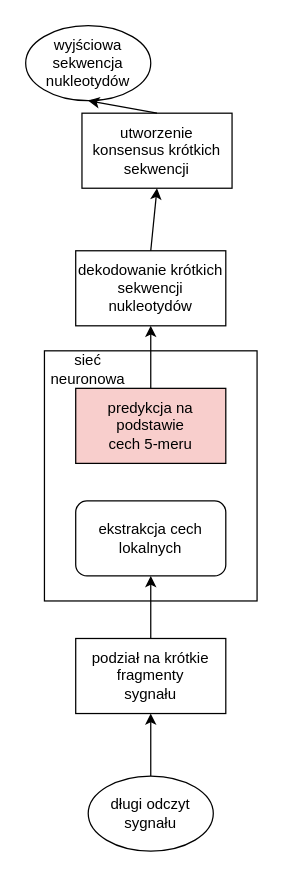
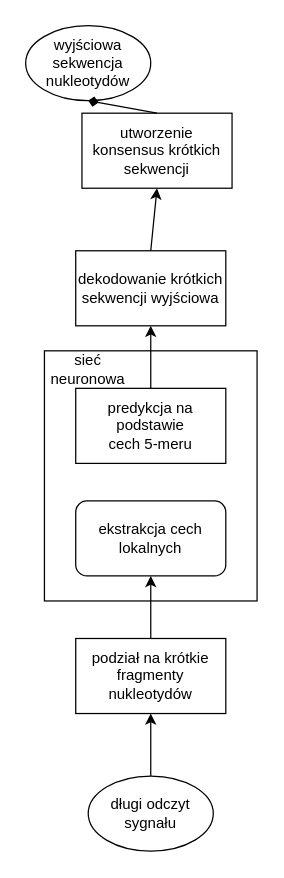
(98, 102) -> (99, 103)
(151, 288) -> (151, 288)
(151, 426) -> (151, 426)
(151, 676) -> (151, 676)
